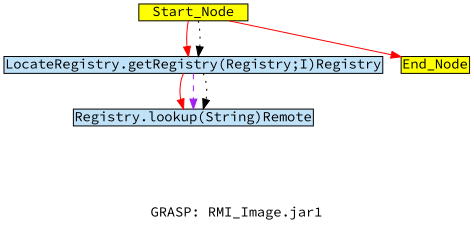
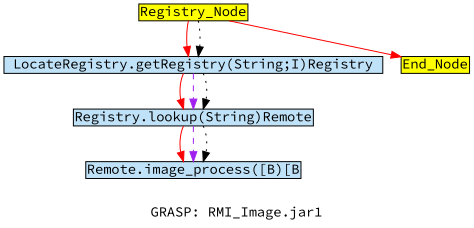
(193, 12) -> (193, 12)
(193, 65) -> (193, 65)
none -> (193, 170)
